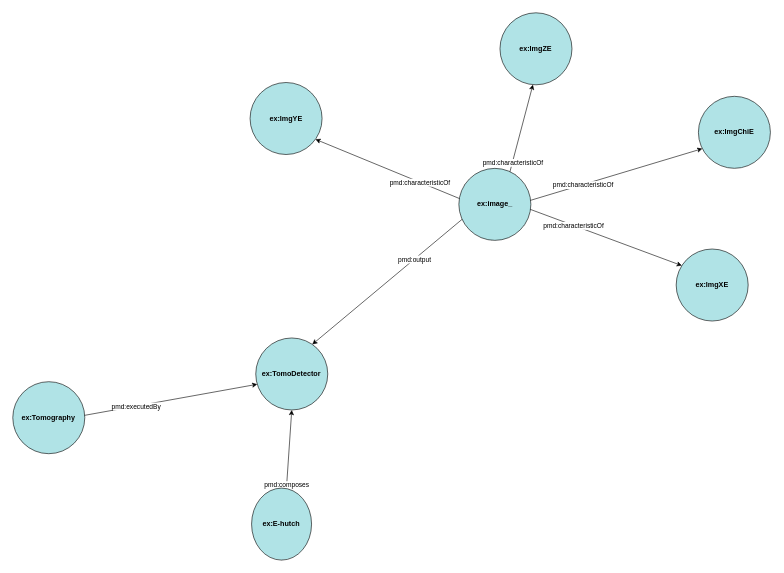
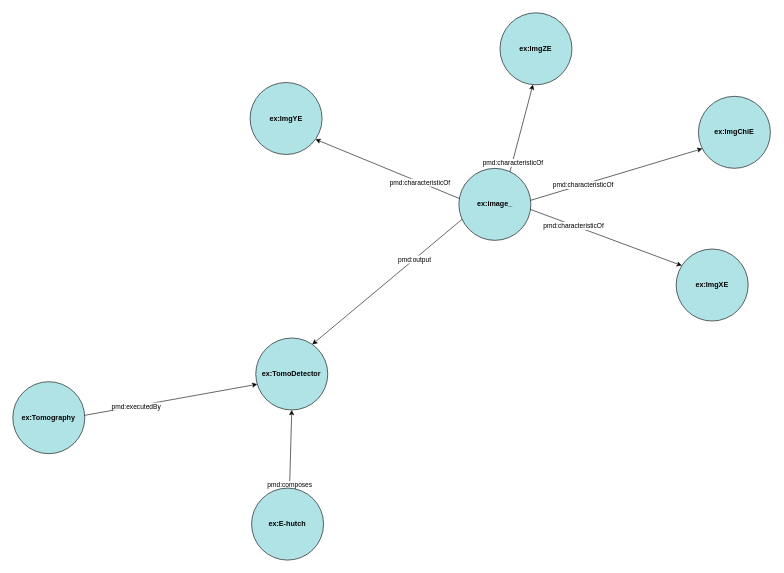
(281, 524) -> (287, 524)
